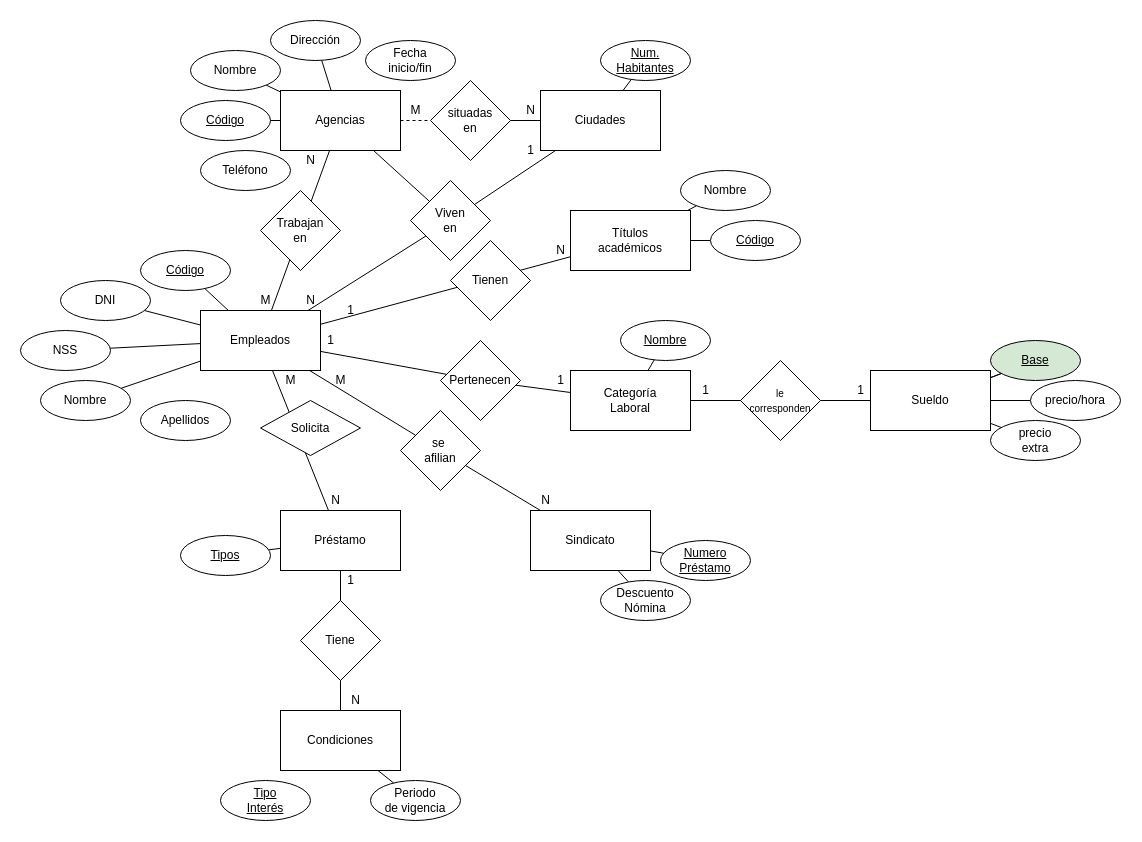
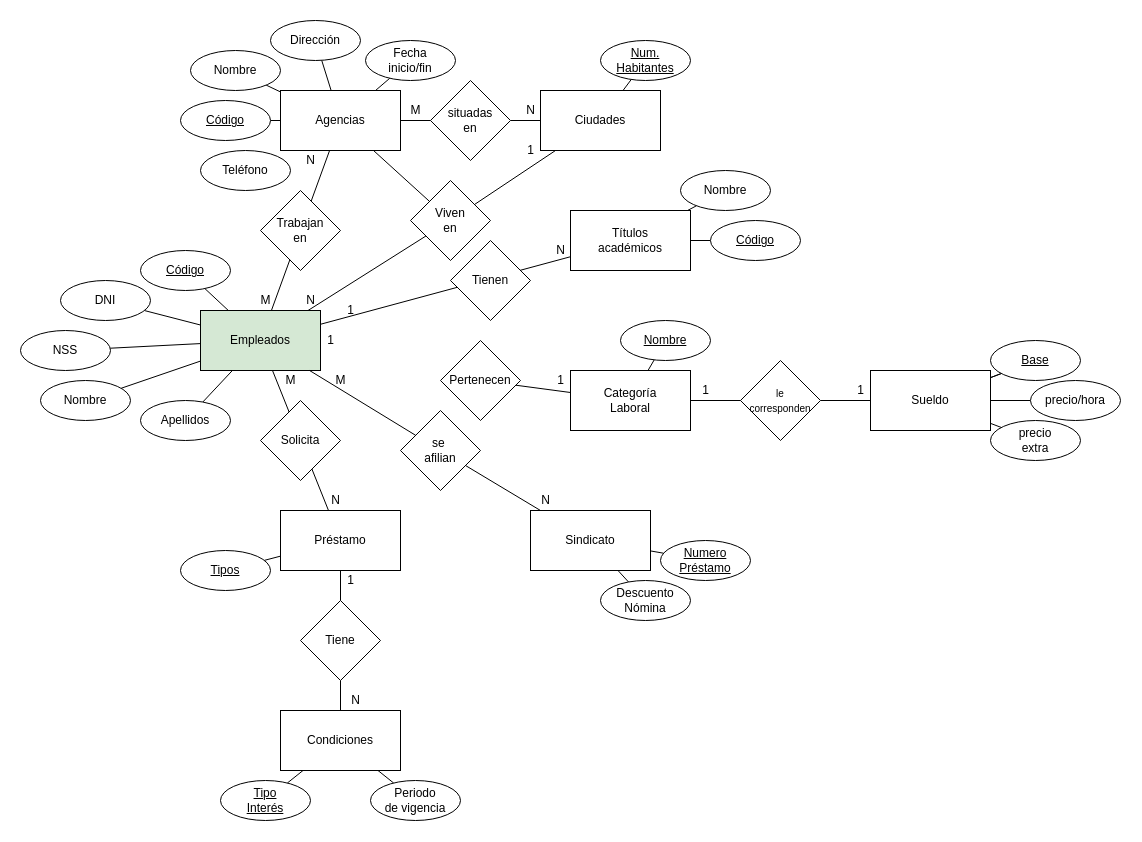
none -> (383, 84)
(416, 121) -> (416, 121)
(261, 341) -> (261, 341)
(1036, 361) -> (1036, 361)
(384, 363) -> none
none -> (218, 386)
(311, 428) -> (301, 441)
(226, 556) -> (226, 571)
none -> (295, 777)
